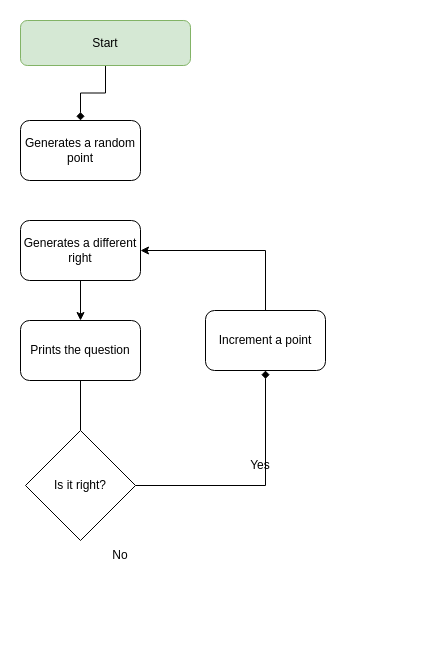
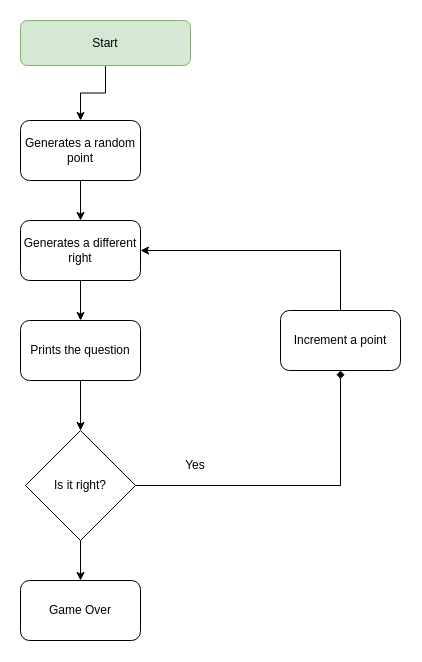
(81, 112) -> (81, 112)
none -> (81, 197)
(266, 341) -> (341, 341)
(81, 425) -> (81, 422)
(261, 466) -> (196, 466)
(121, 556) -> none
none -> (81, 557)
none -> (81, 611)
